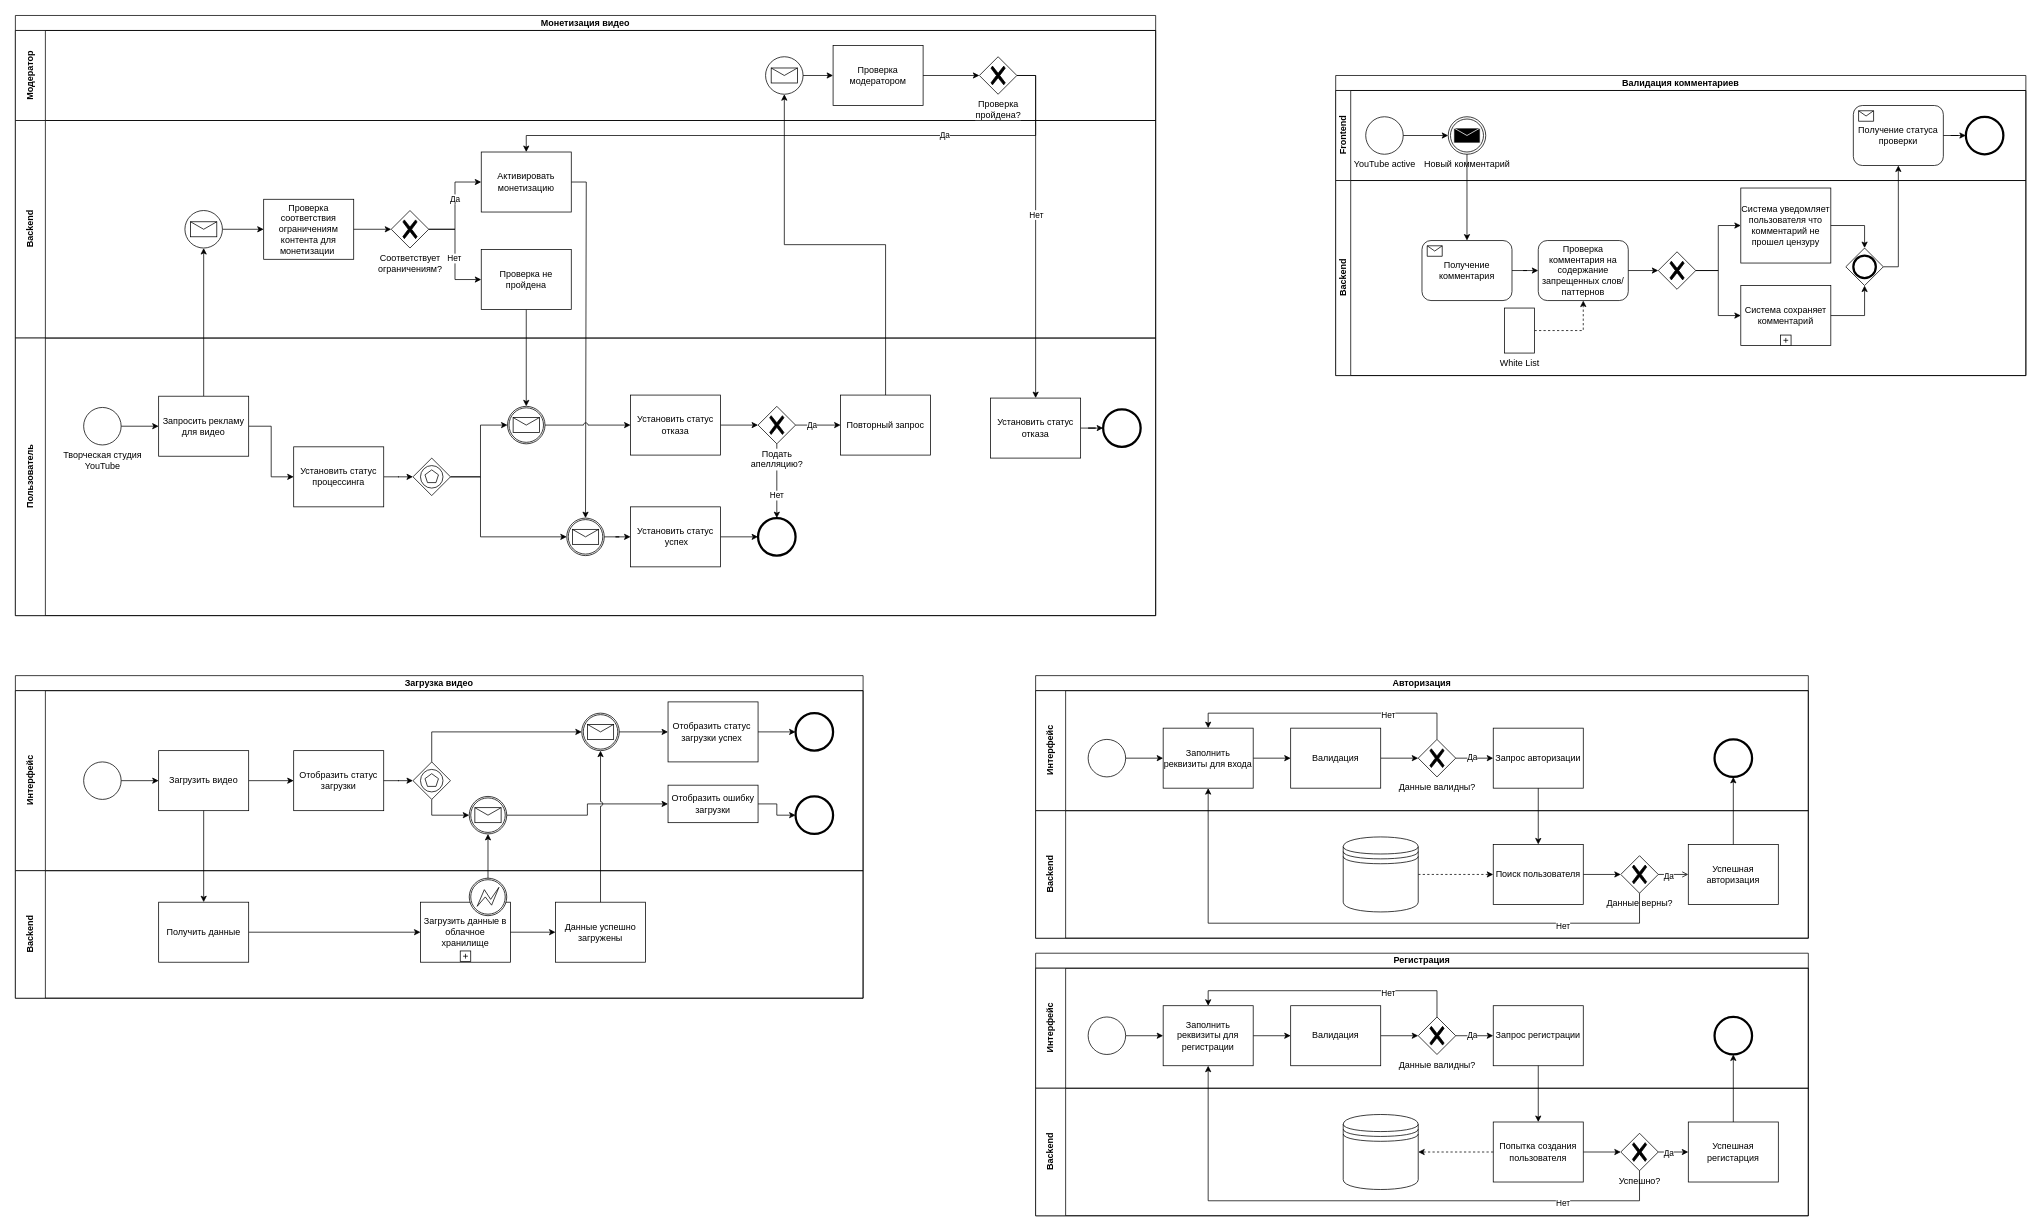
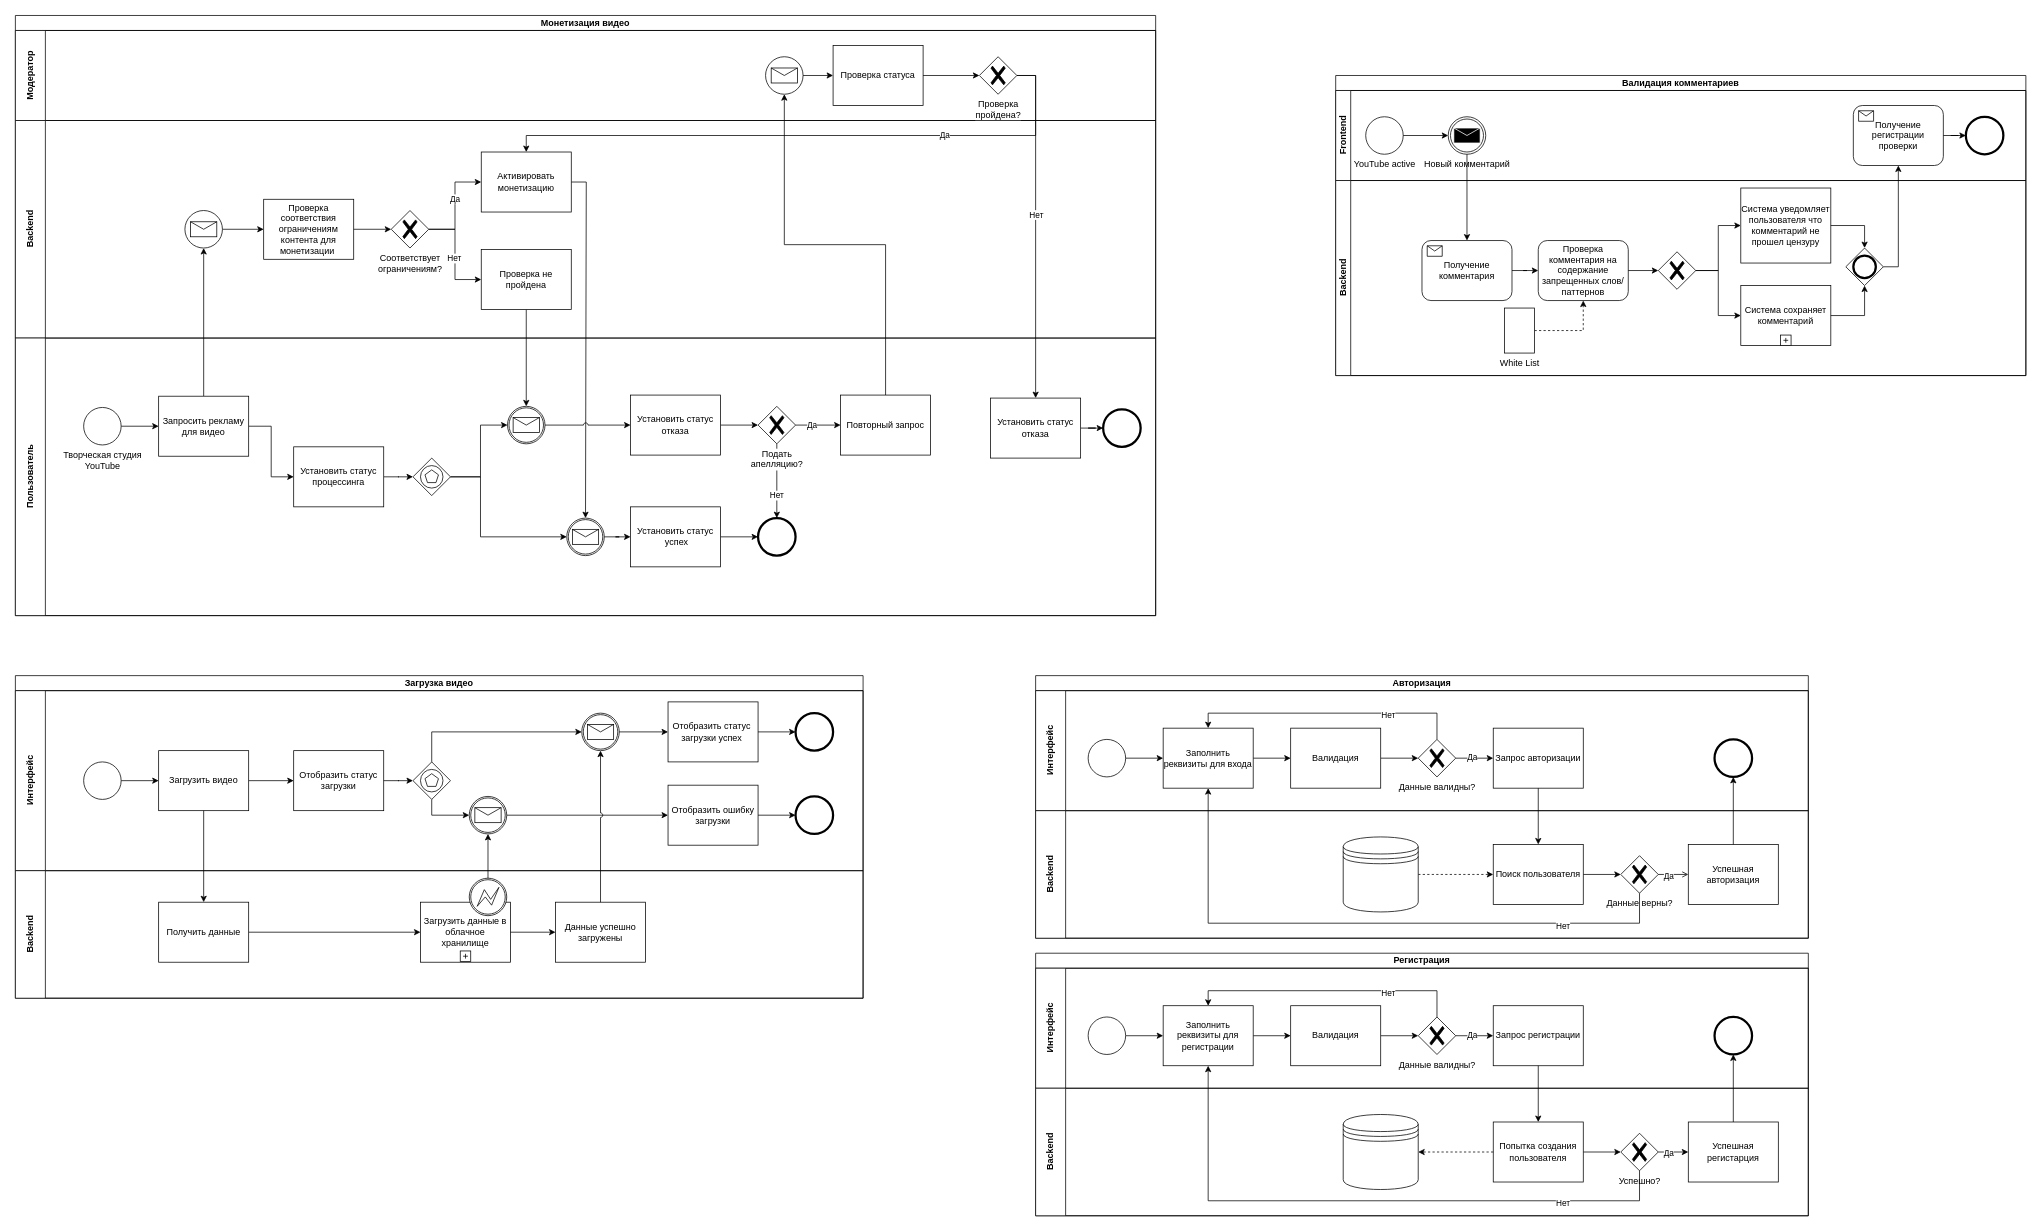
(878, 75) -> (878, 75)
(1898, 135) -> (1898, 135)
(713, 804) -> (713, 815)
